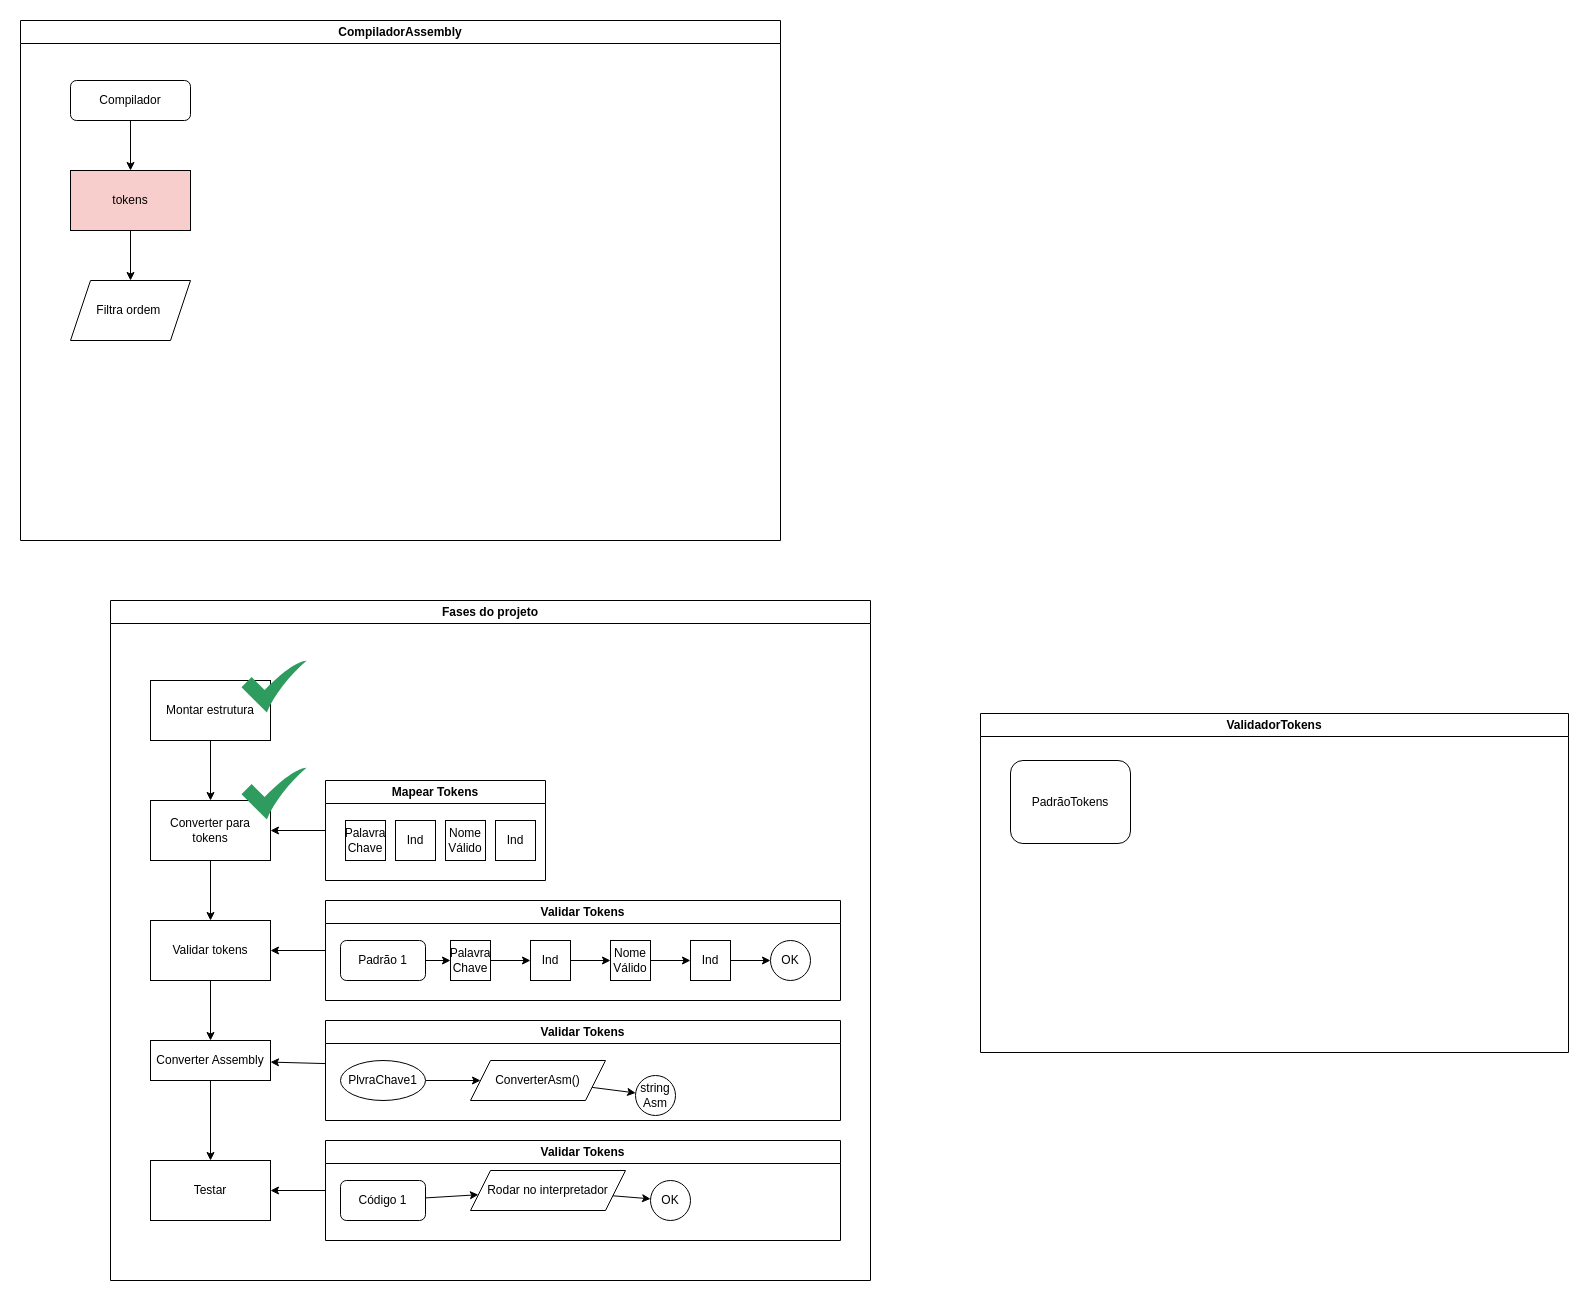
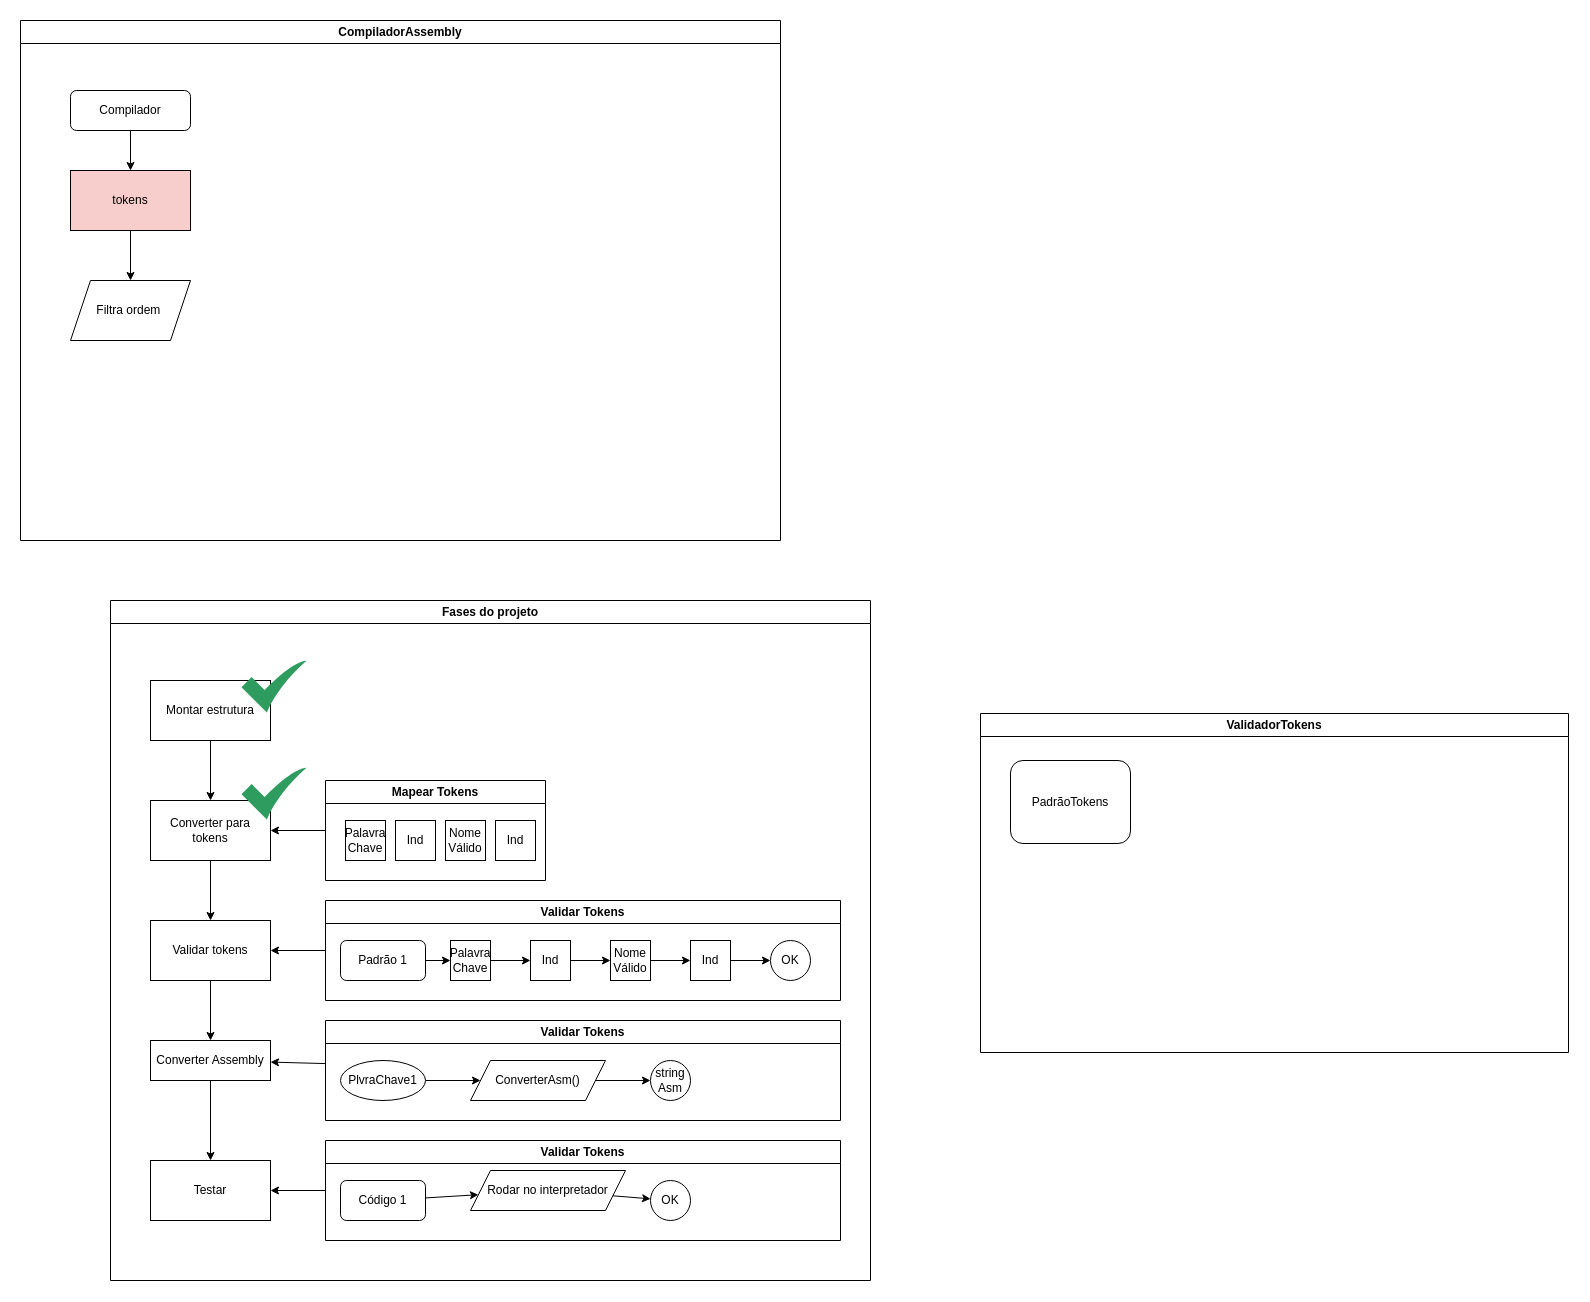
(131, 101) -> (131, 111)
(656, 1096) -> (671, 1081)
